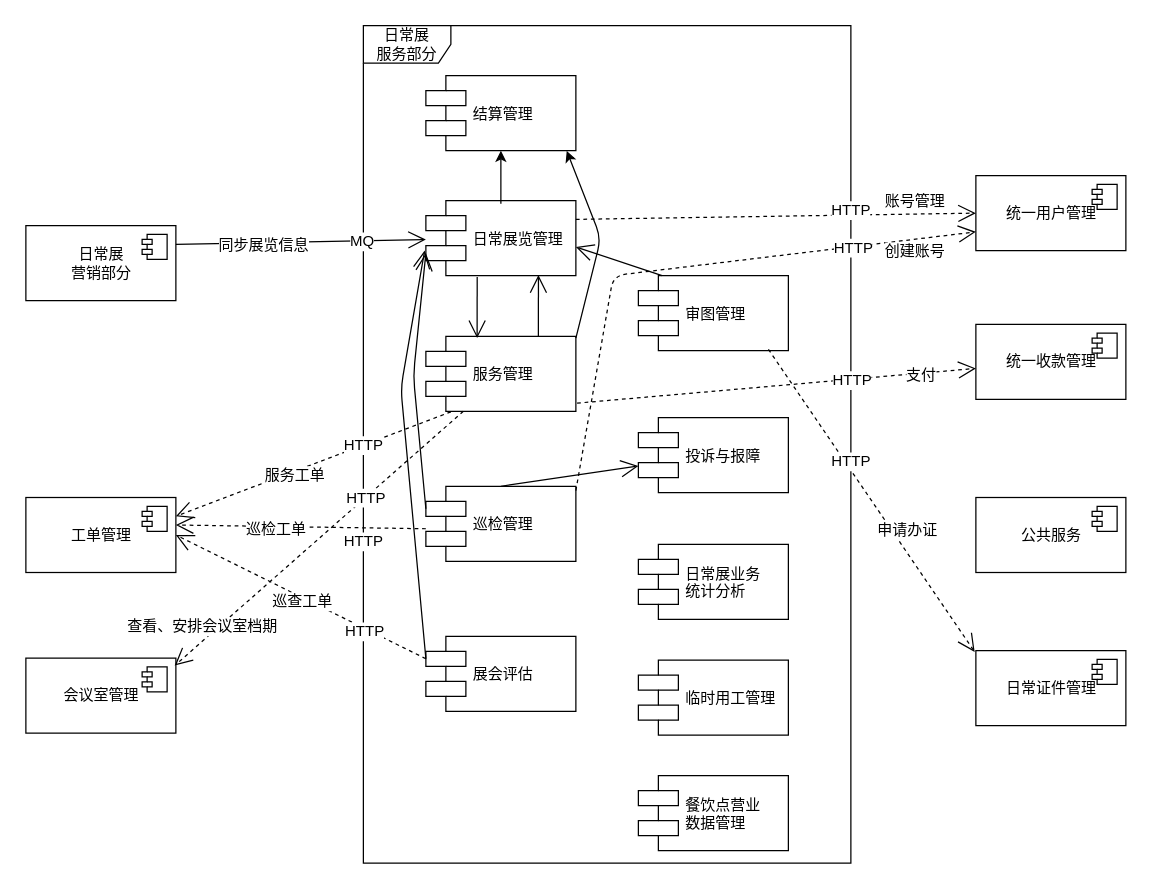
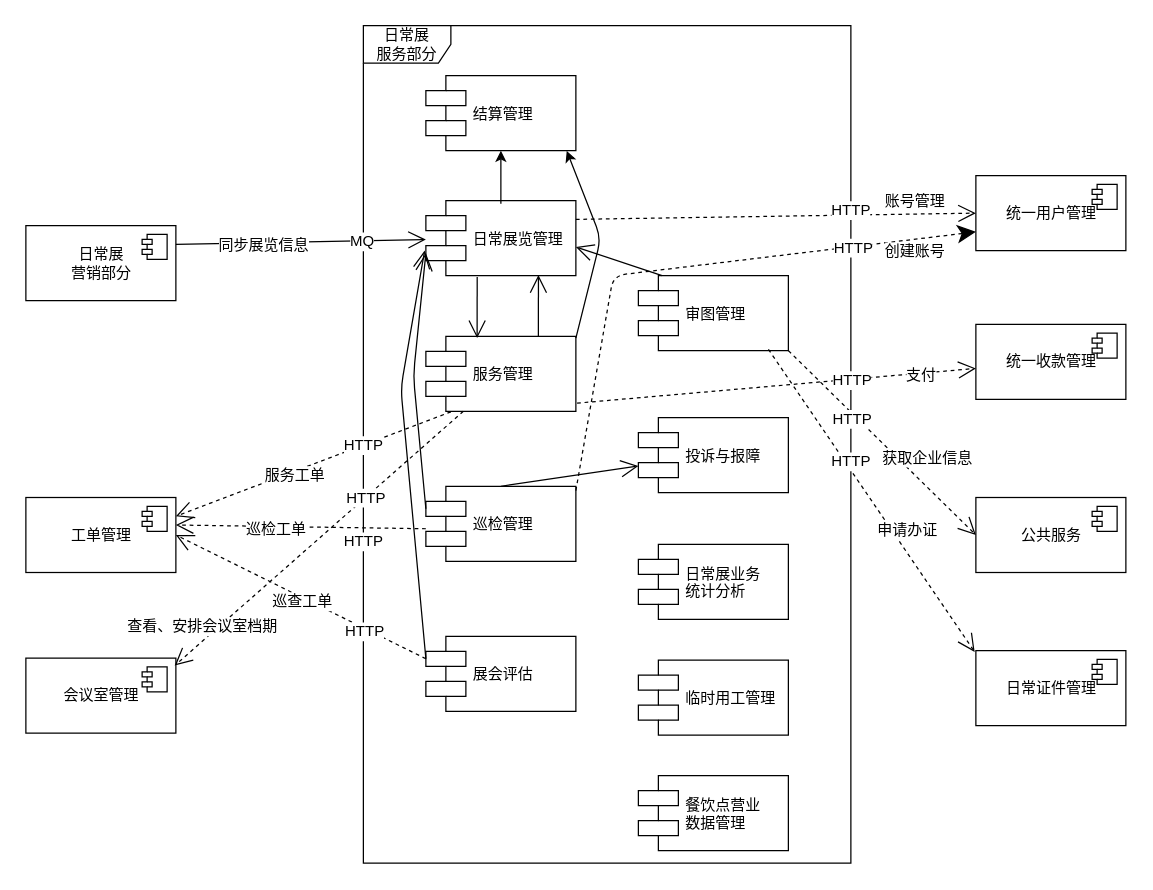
(966, 233) -> (960, 234)
none -> (881, 442)
